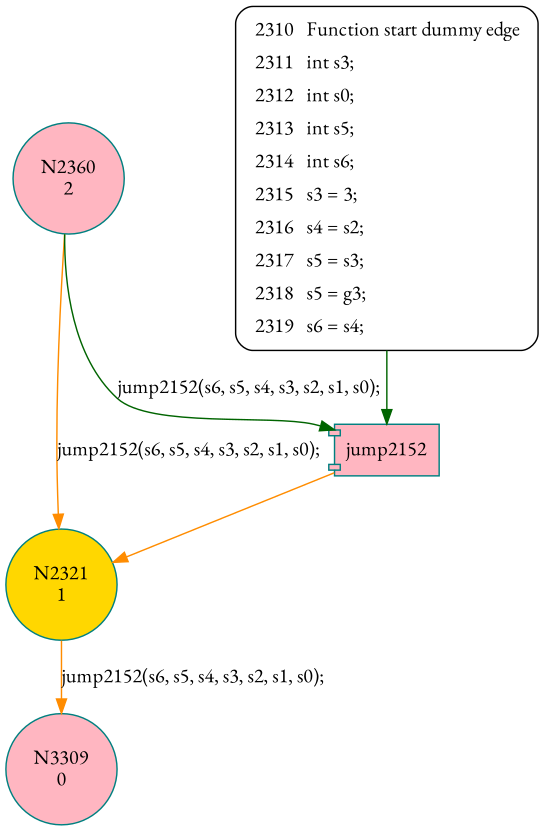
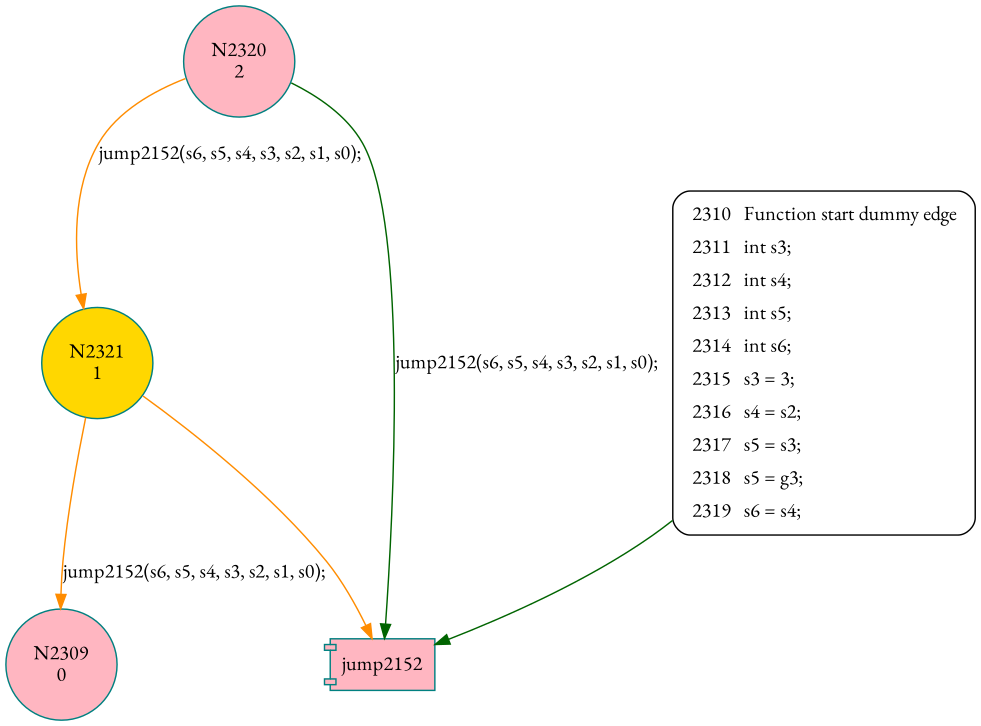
(331, 95) -> (768, 280)
(69, 178) -> (239, 61)
(230, 515) -> (268, 499)
(61, 769) -> (61, 665)
